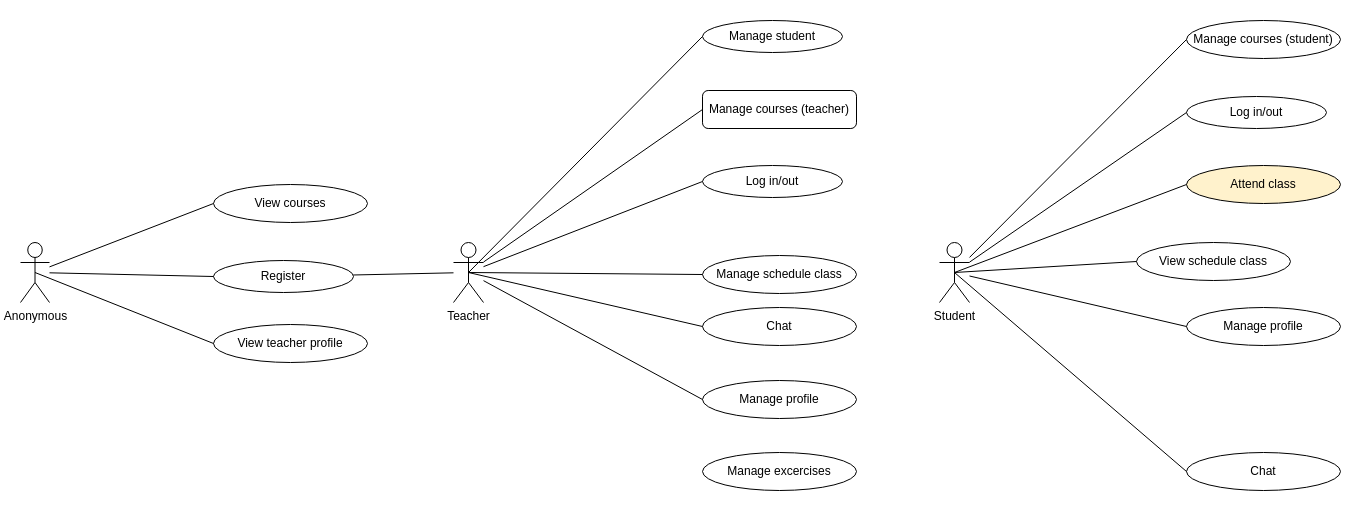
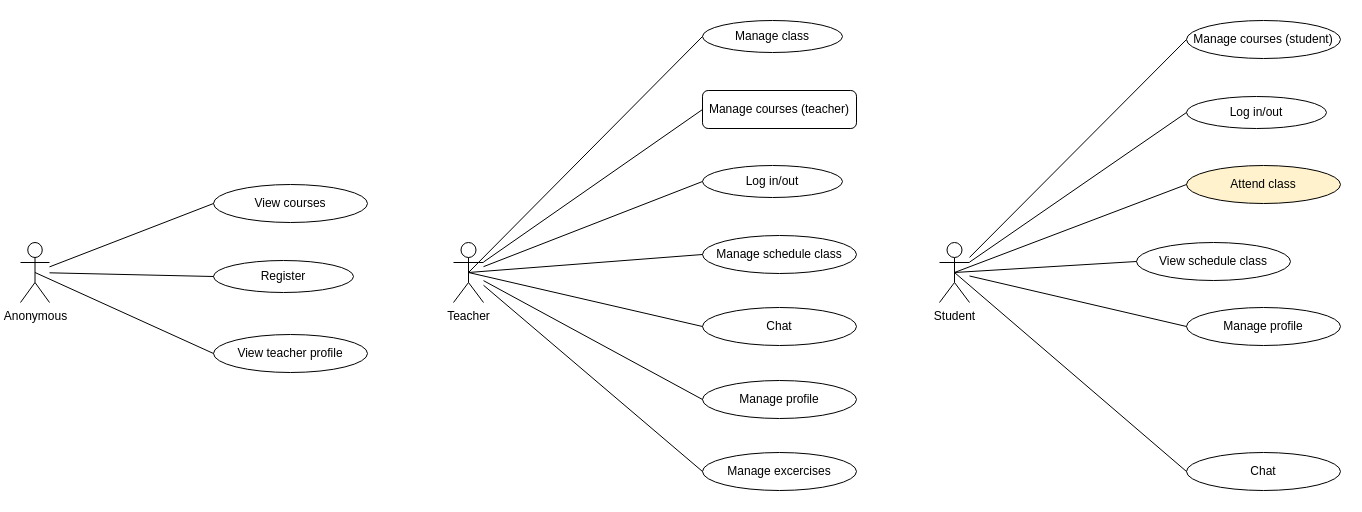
(773, 37) -> (773, 37)
(403, 274) -> (593, 378)
(780, 275) -> (780, 255)
(291, 344) -> (291, 354)
